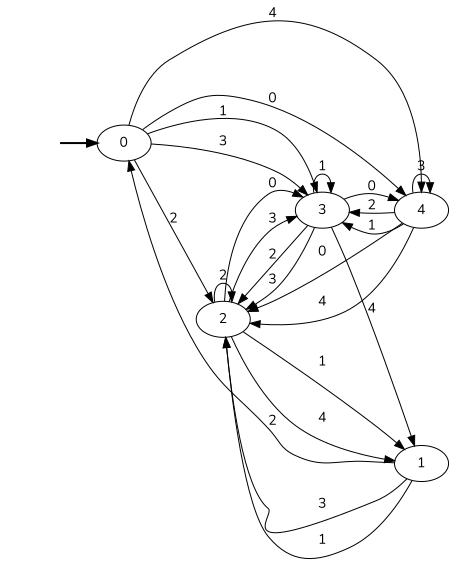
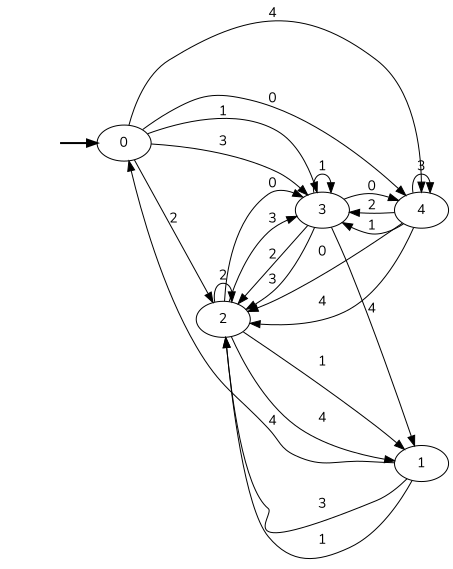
(273, 421) -> (273, 421)
